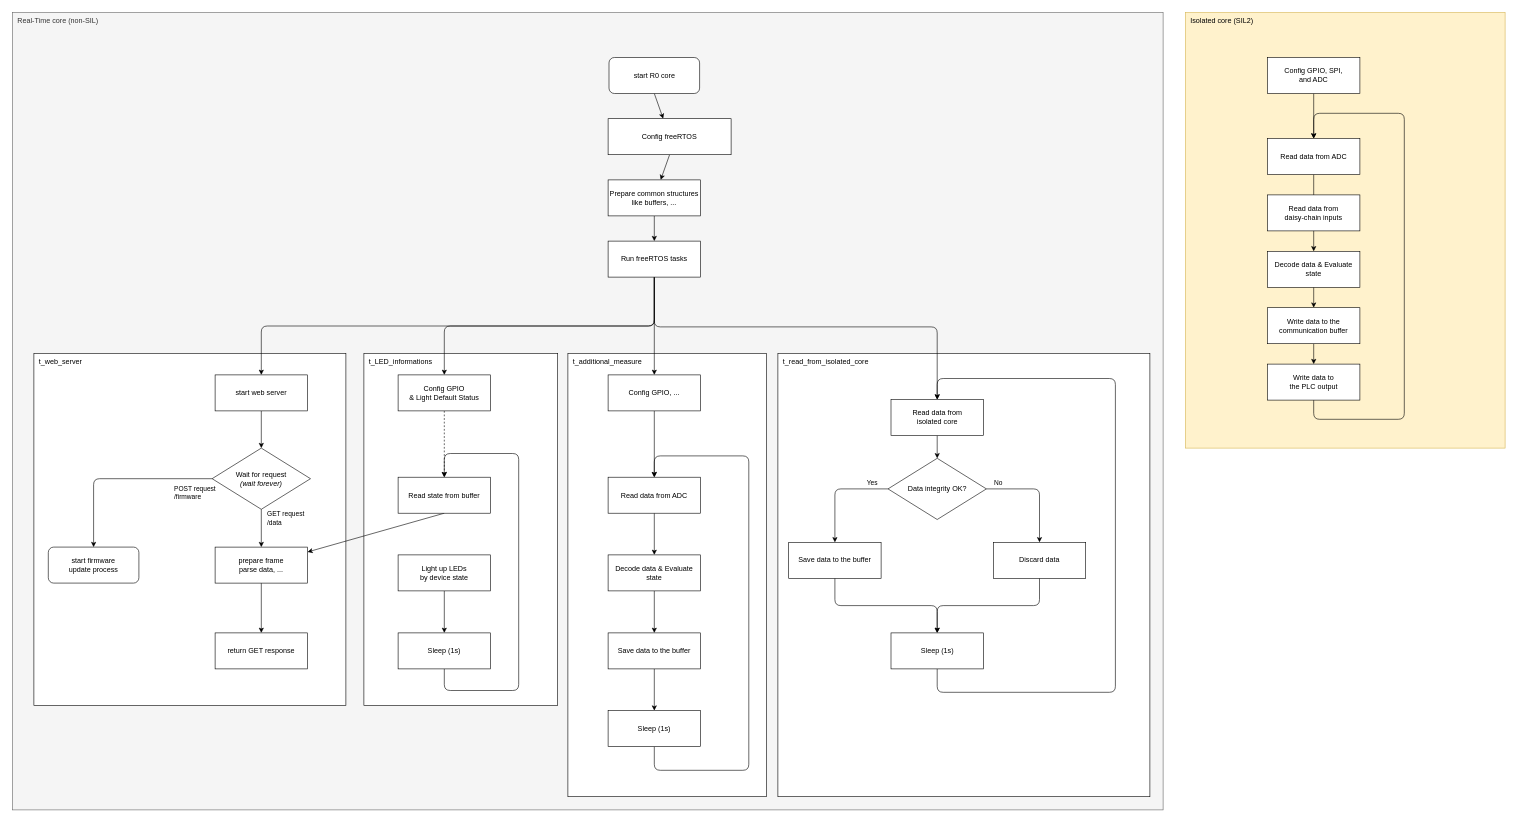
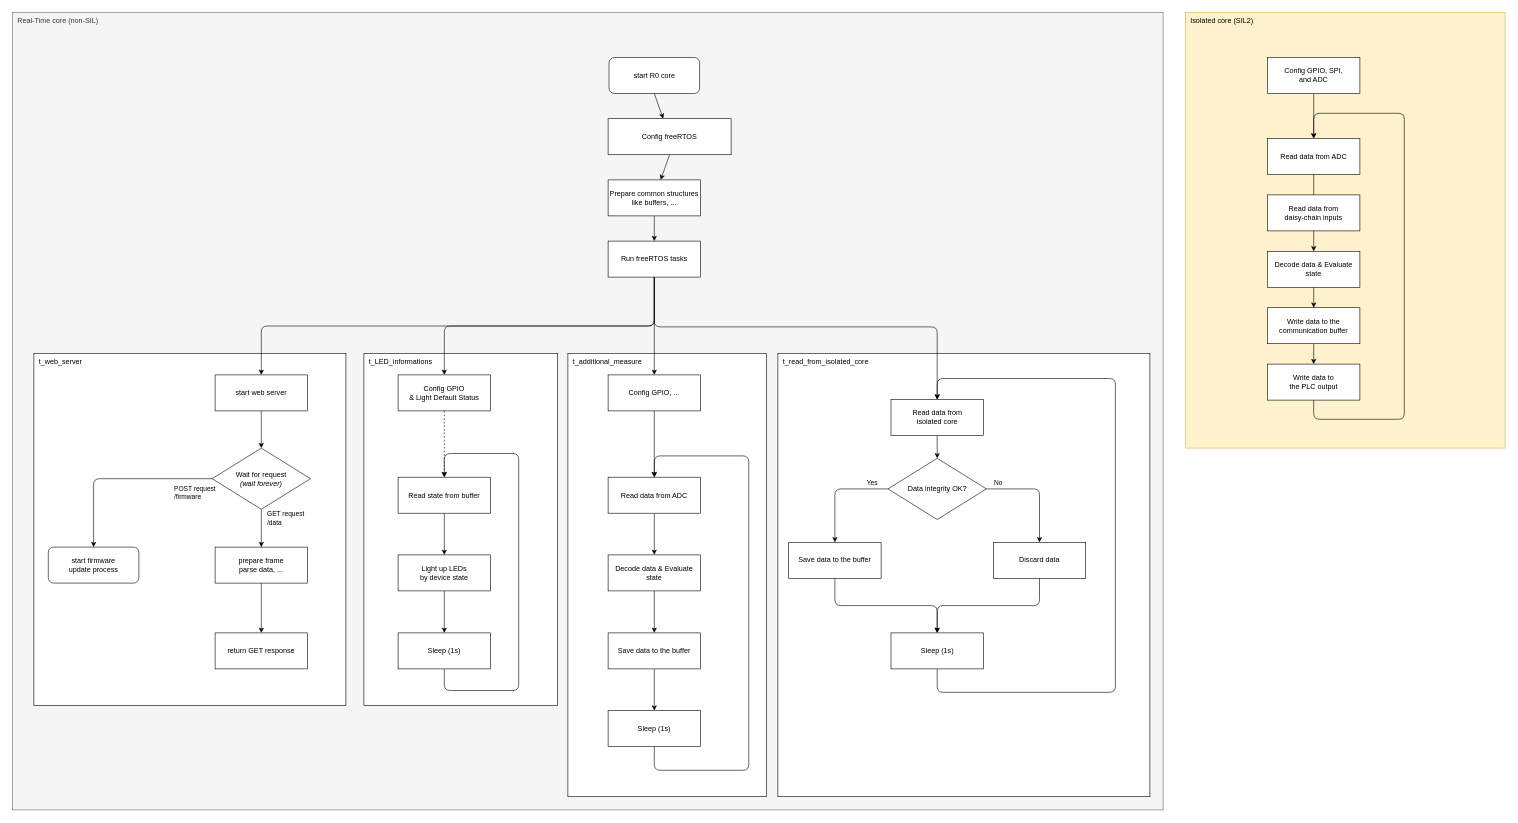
(377, 532) -> (444, 549)
